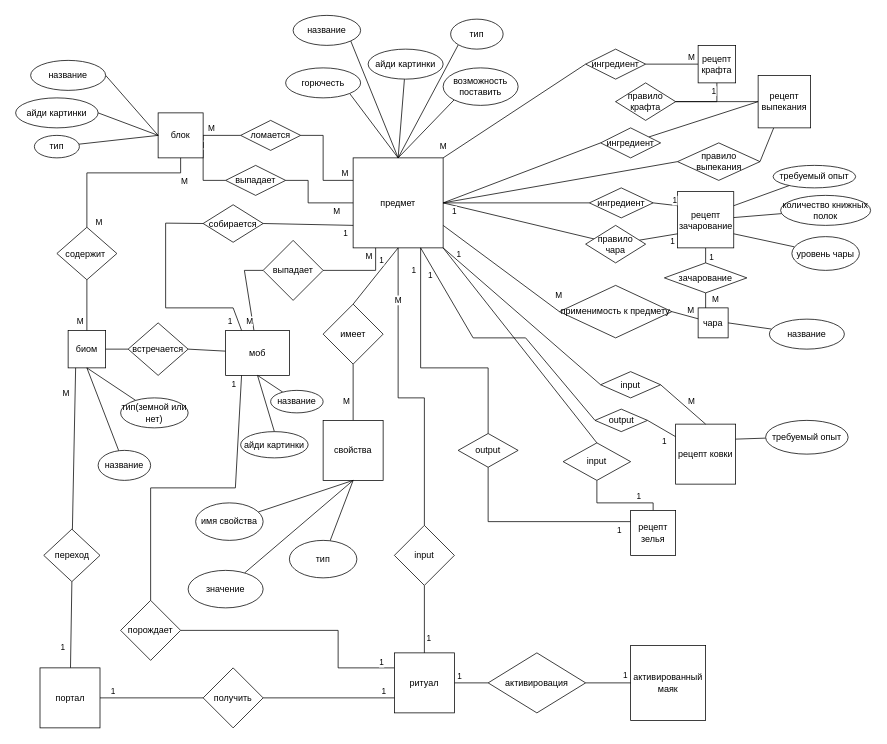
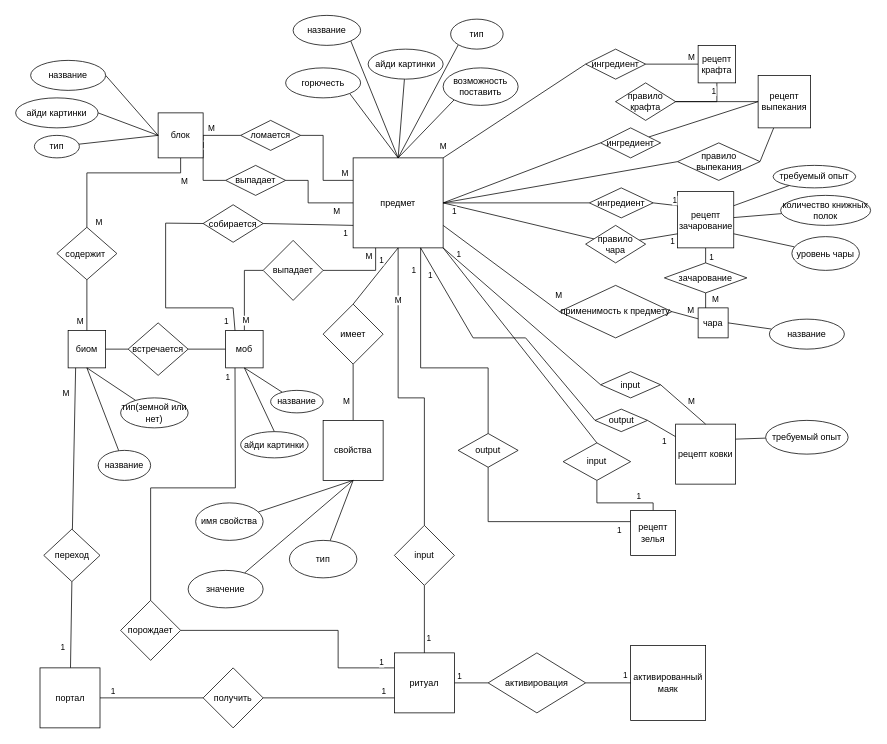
(257, 353) -> (244, 349)
